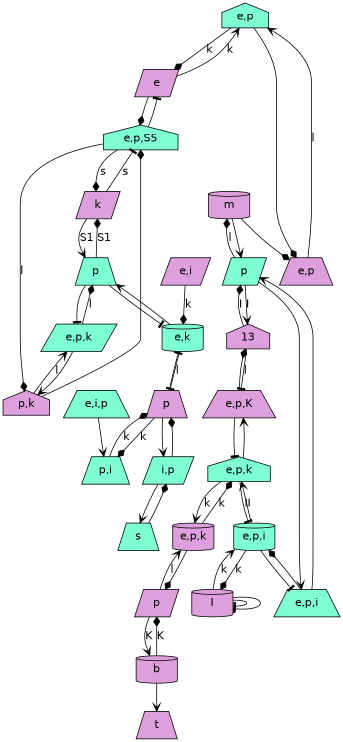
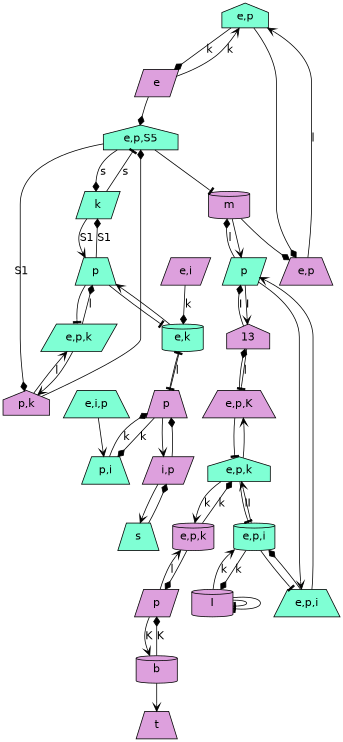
(153, 114) -> (182, 170)
(98, 205) -> (98, 205)
(22, 271) -> (22, 271)
(168, 470) -> (168, 470)
